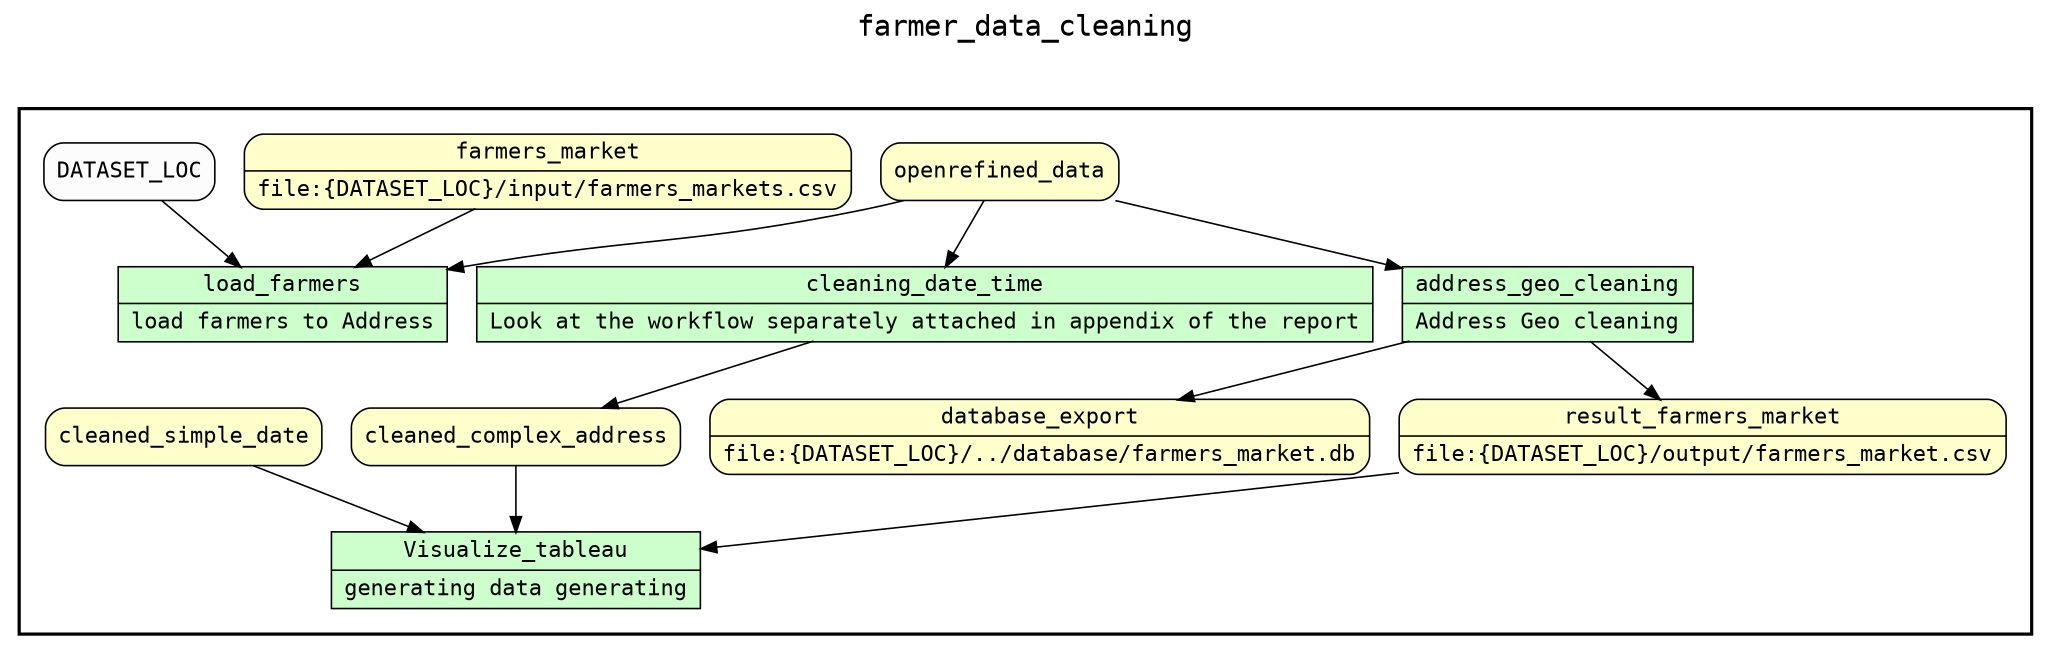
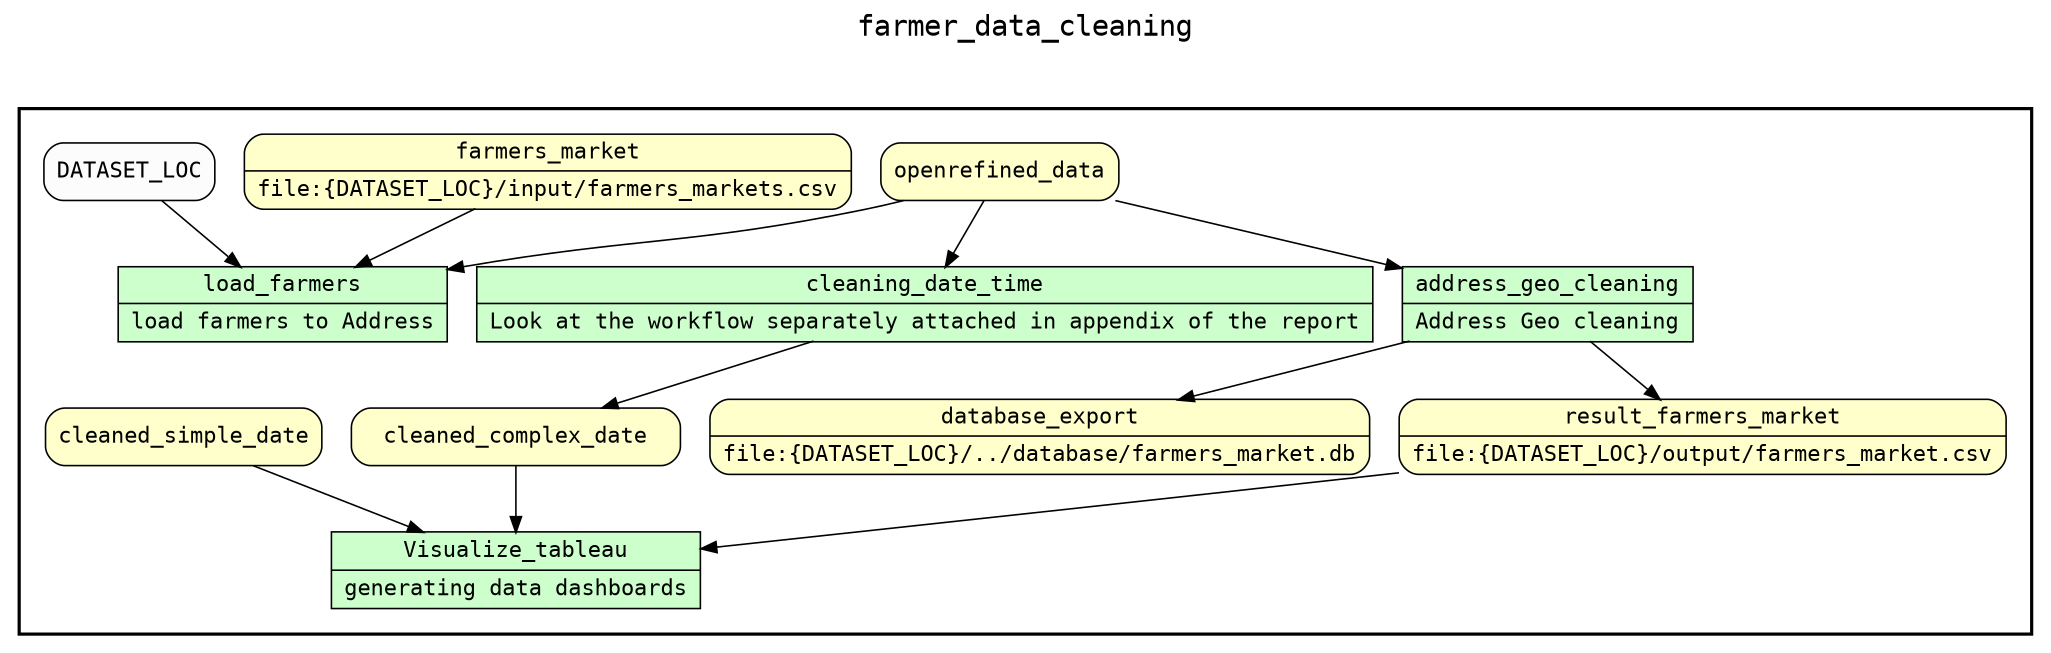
(516, 437) -> (516, 437)
(516, 589) -> (516, 589)
